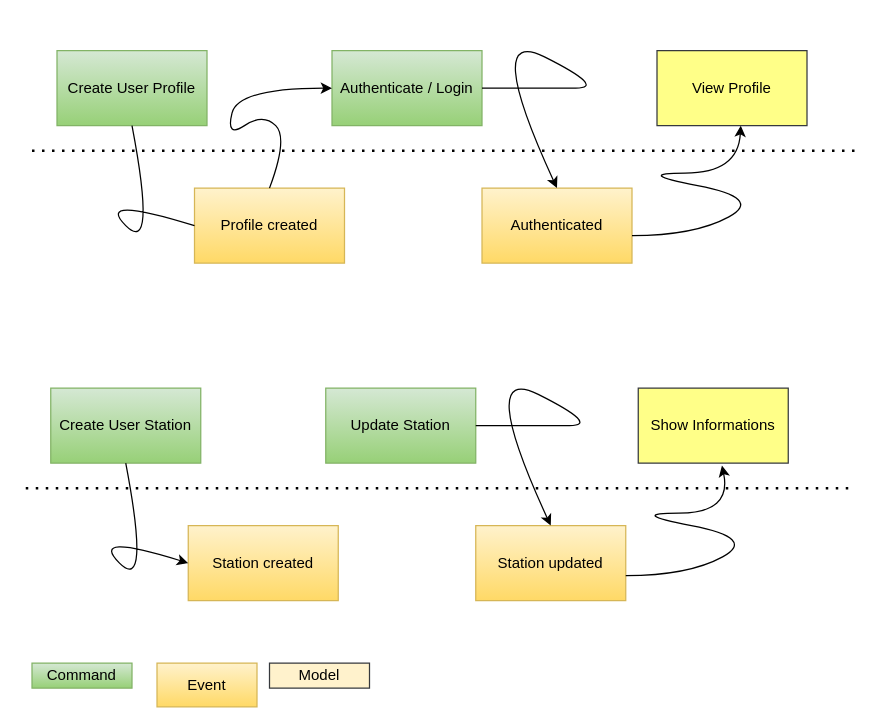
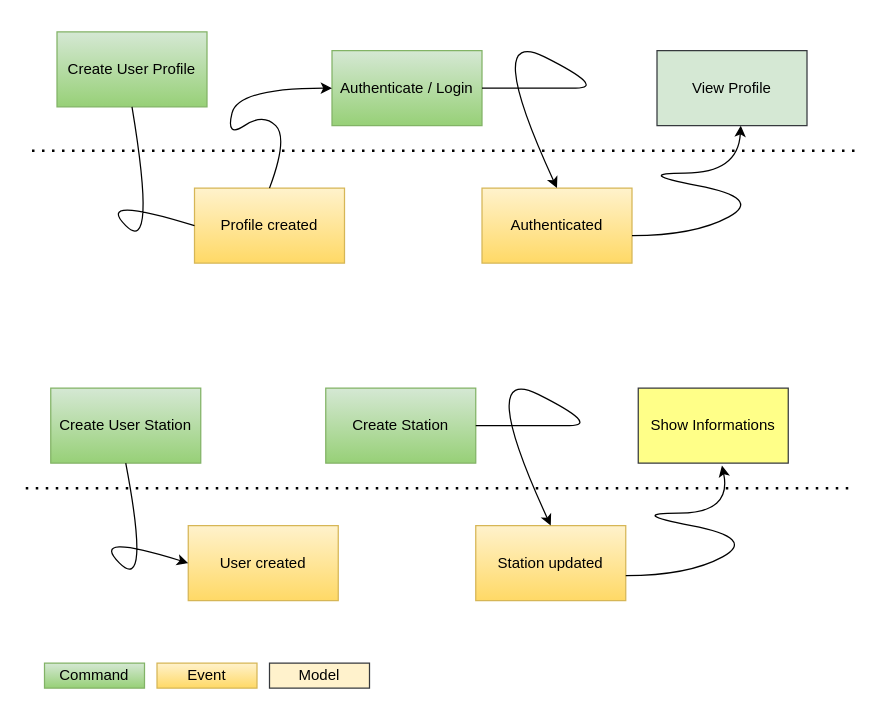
(132, 88) -> (132, 69)
(732, 88) -> (732, 88)
(401, 426) -> (401, 426)
(263, 563) -> (263, 563)
(82, 676) -> (94, 676)
(207, 685) -> (207, 676)
